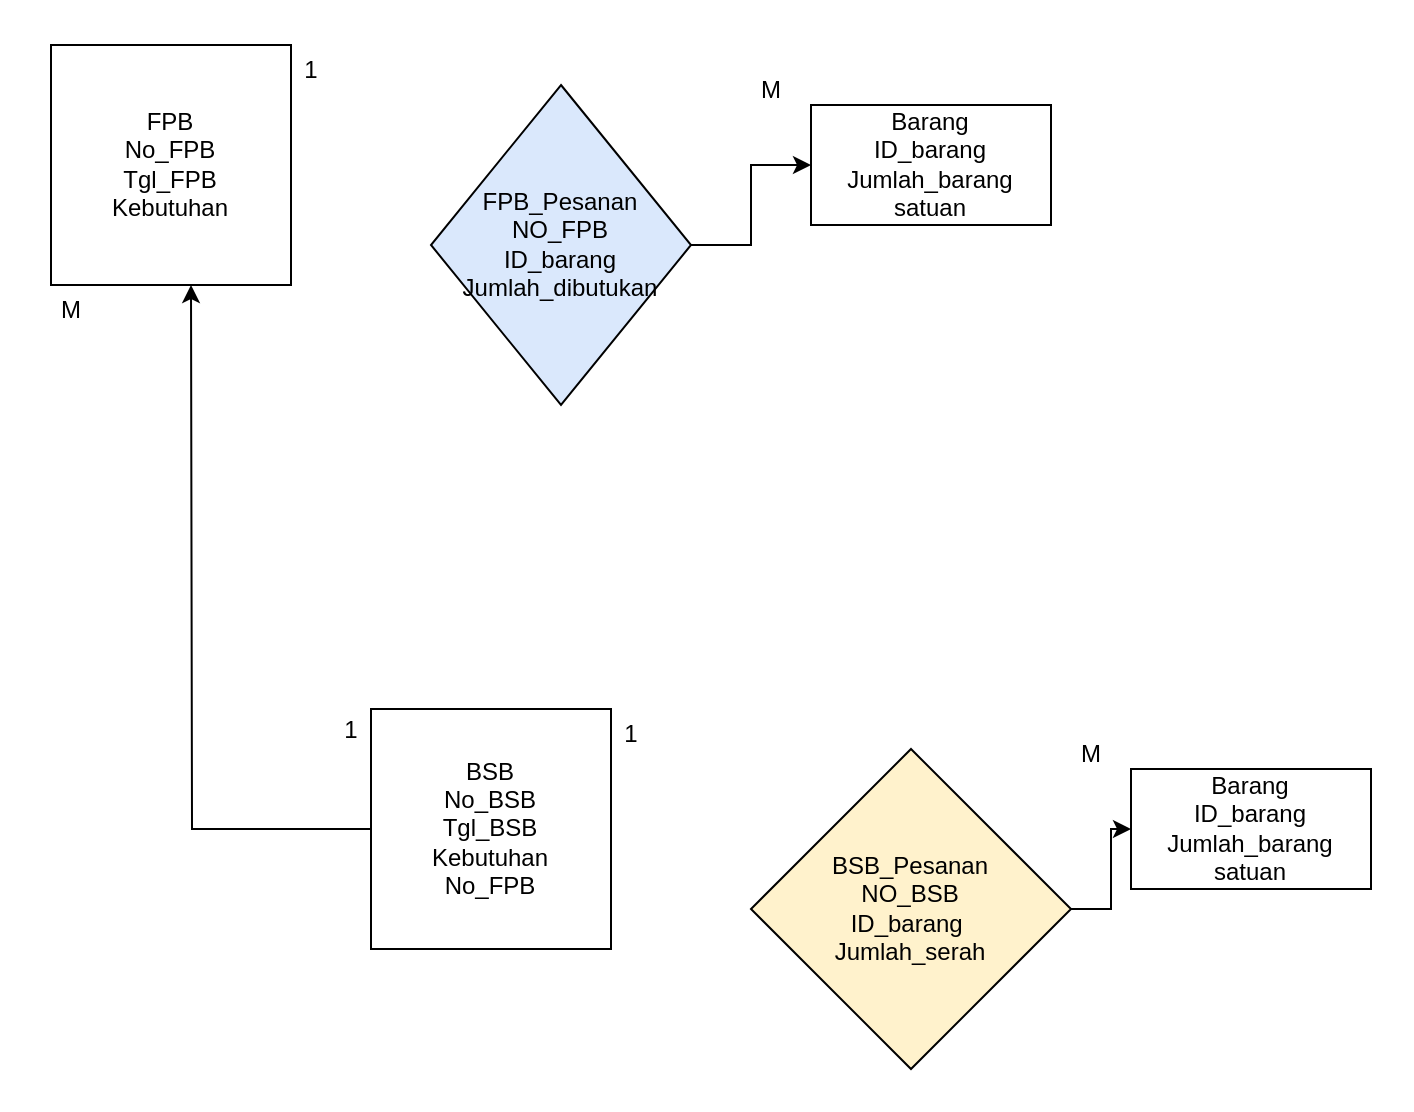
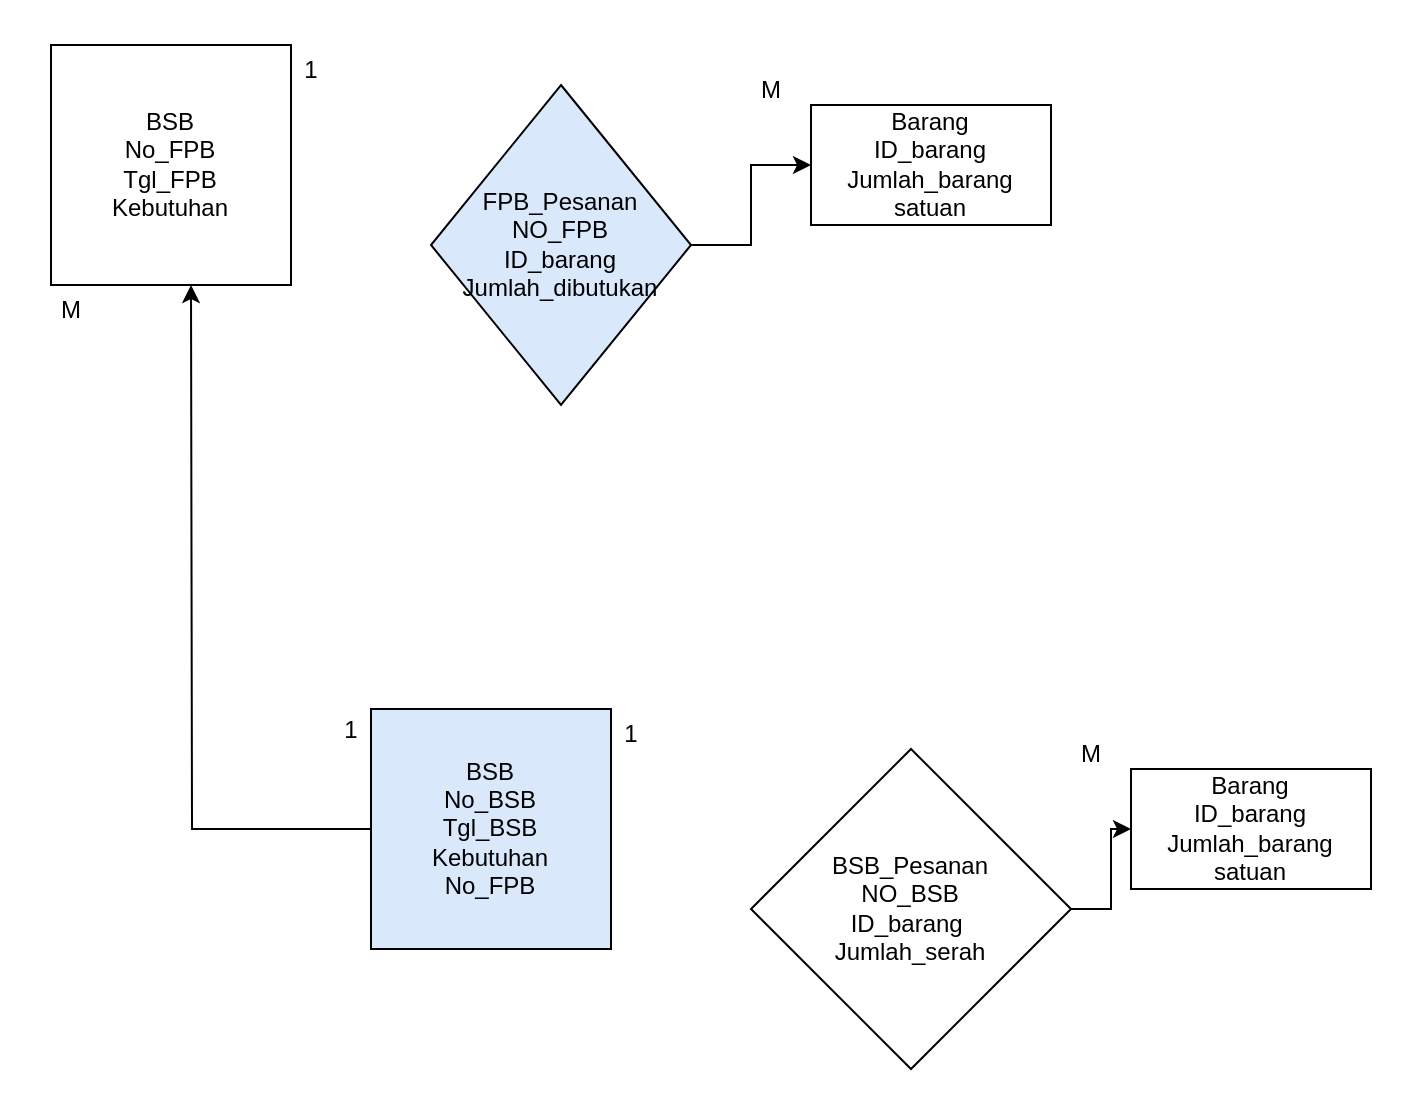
(171, 165) -> (171, 165)
(491, 829) -> (491, 829)
(911, 909) -> (911, 909)
